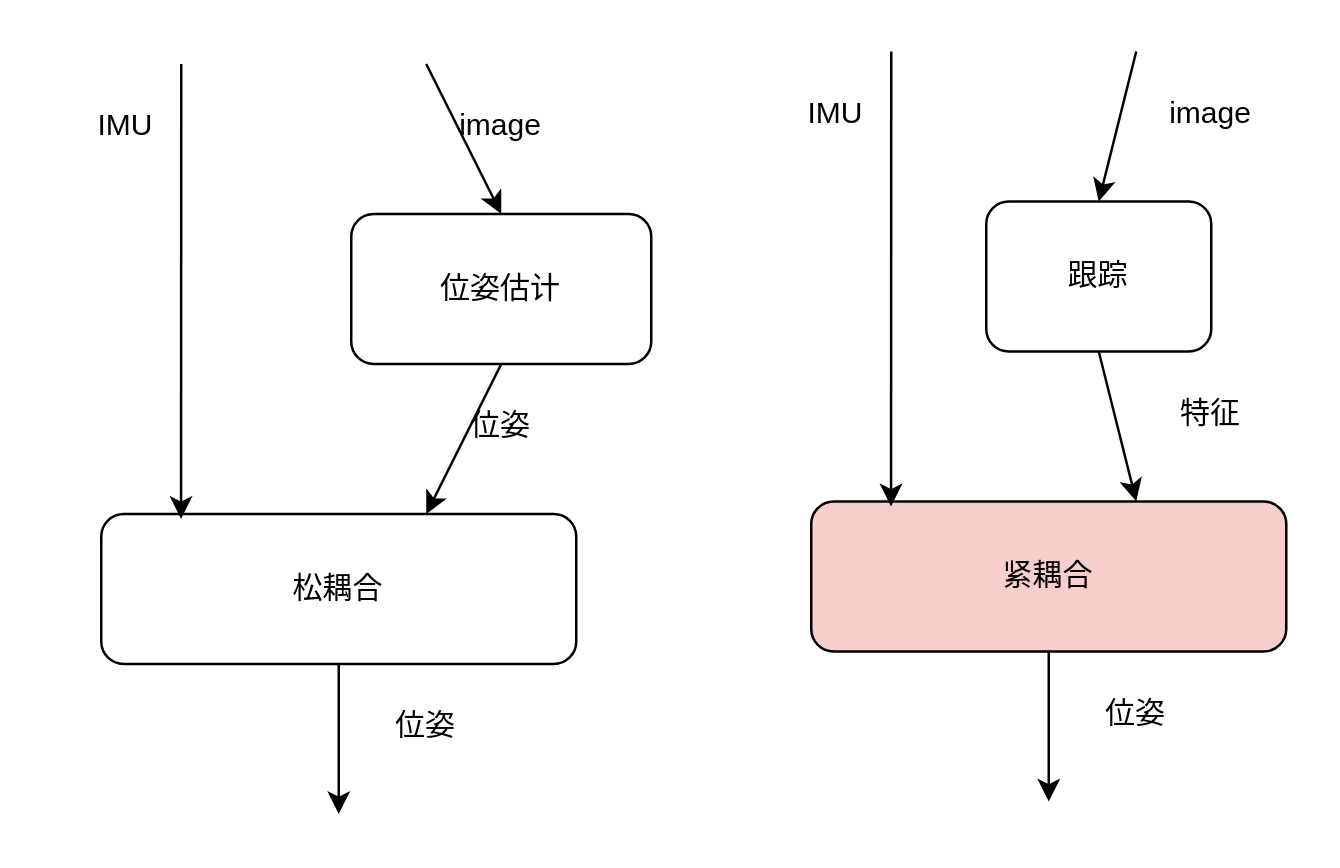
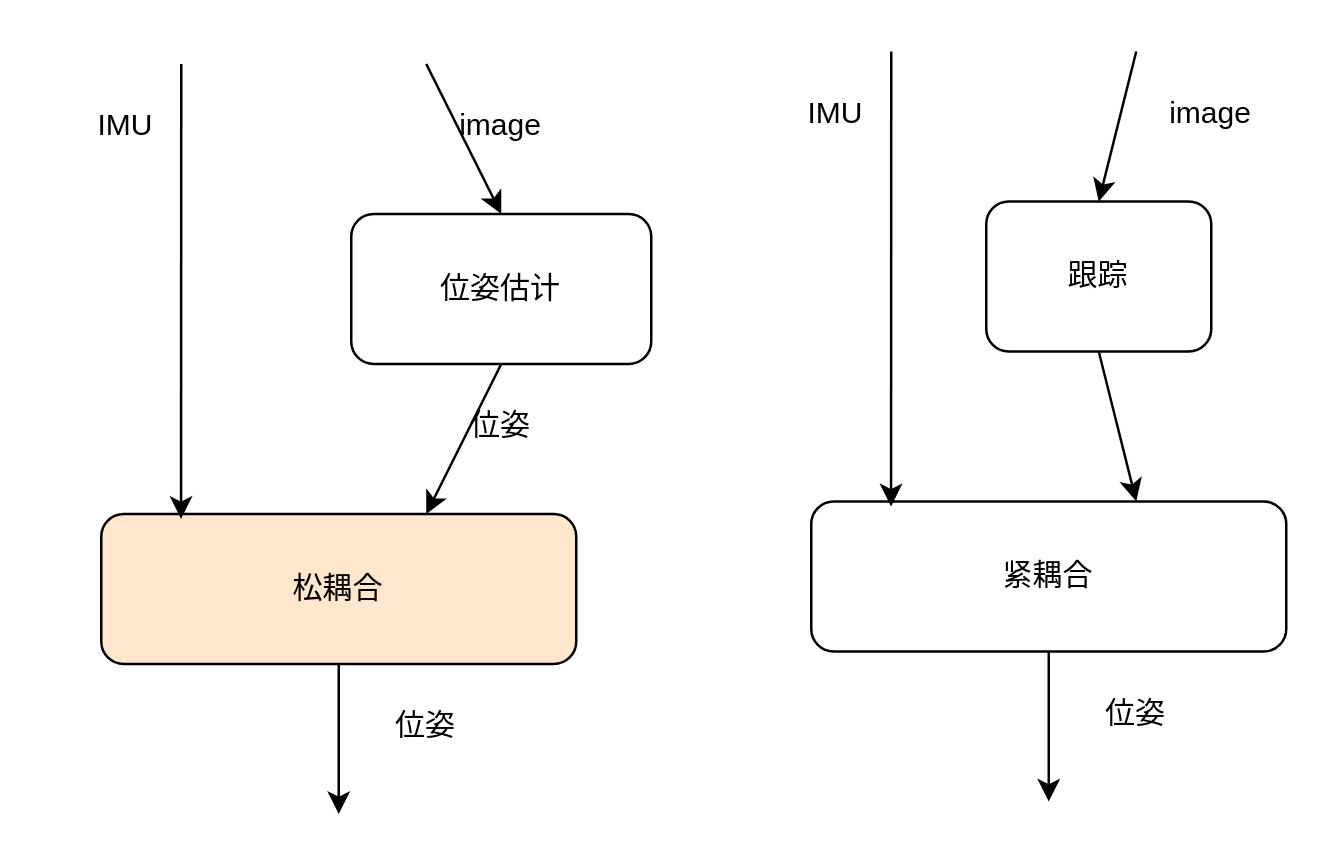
(1211, 414) -> none
(1049, 576) -> (1049, 576)
(339, 589) -> (339, 589)
